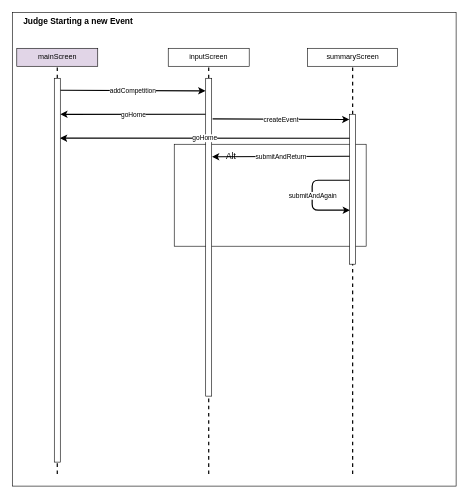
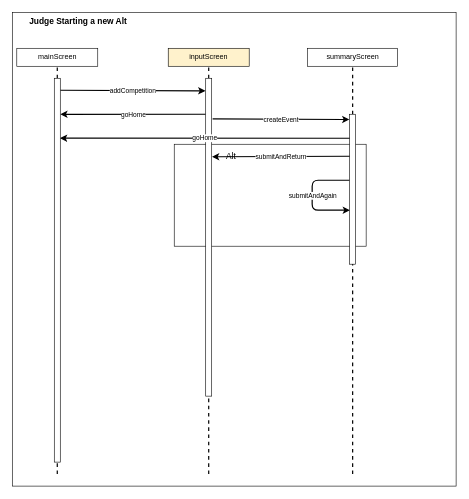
(78, 21) -> (78, 21)
(57, 57) -> (57, 57)
(209, 57) -> (209, 57)
